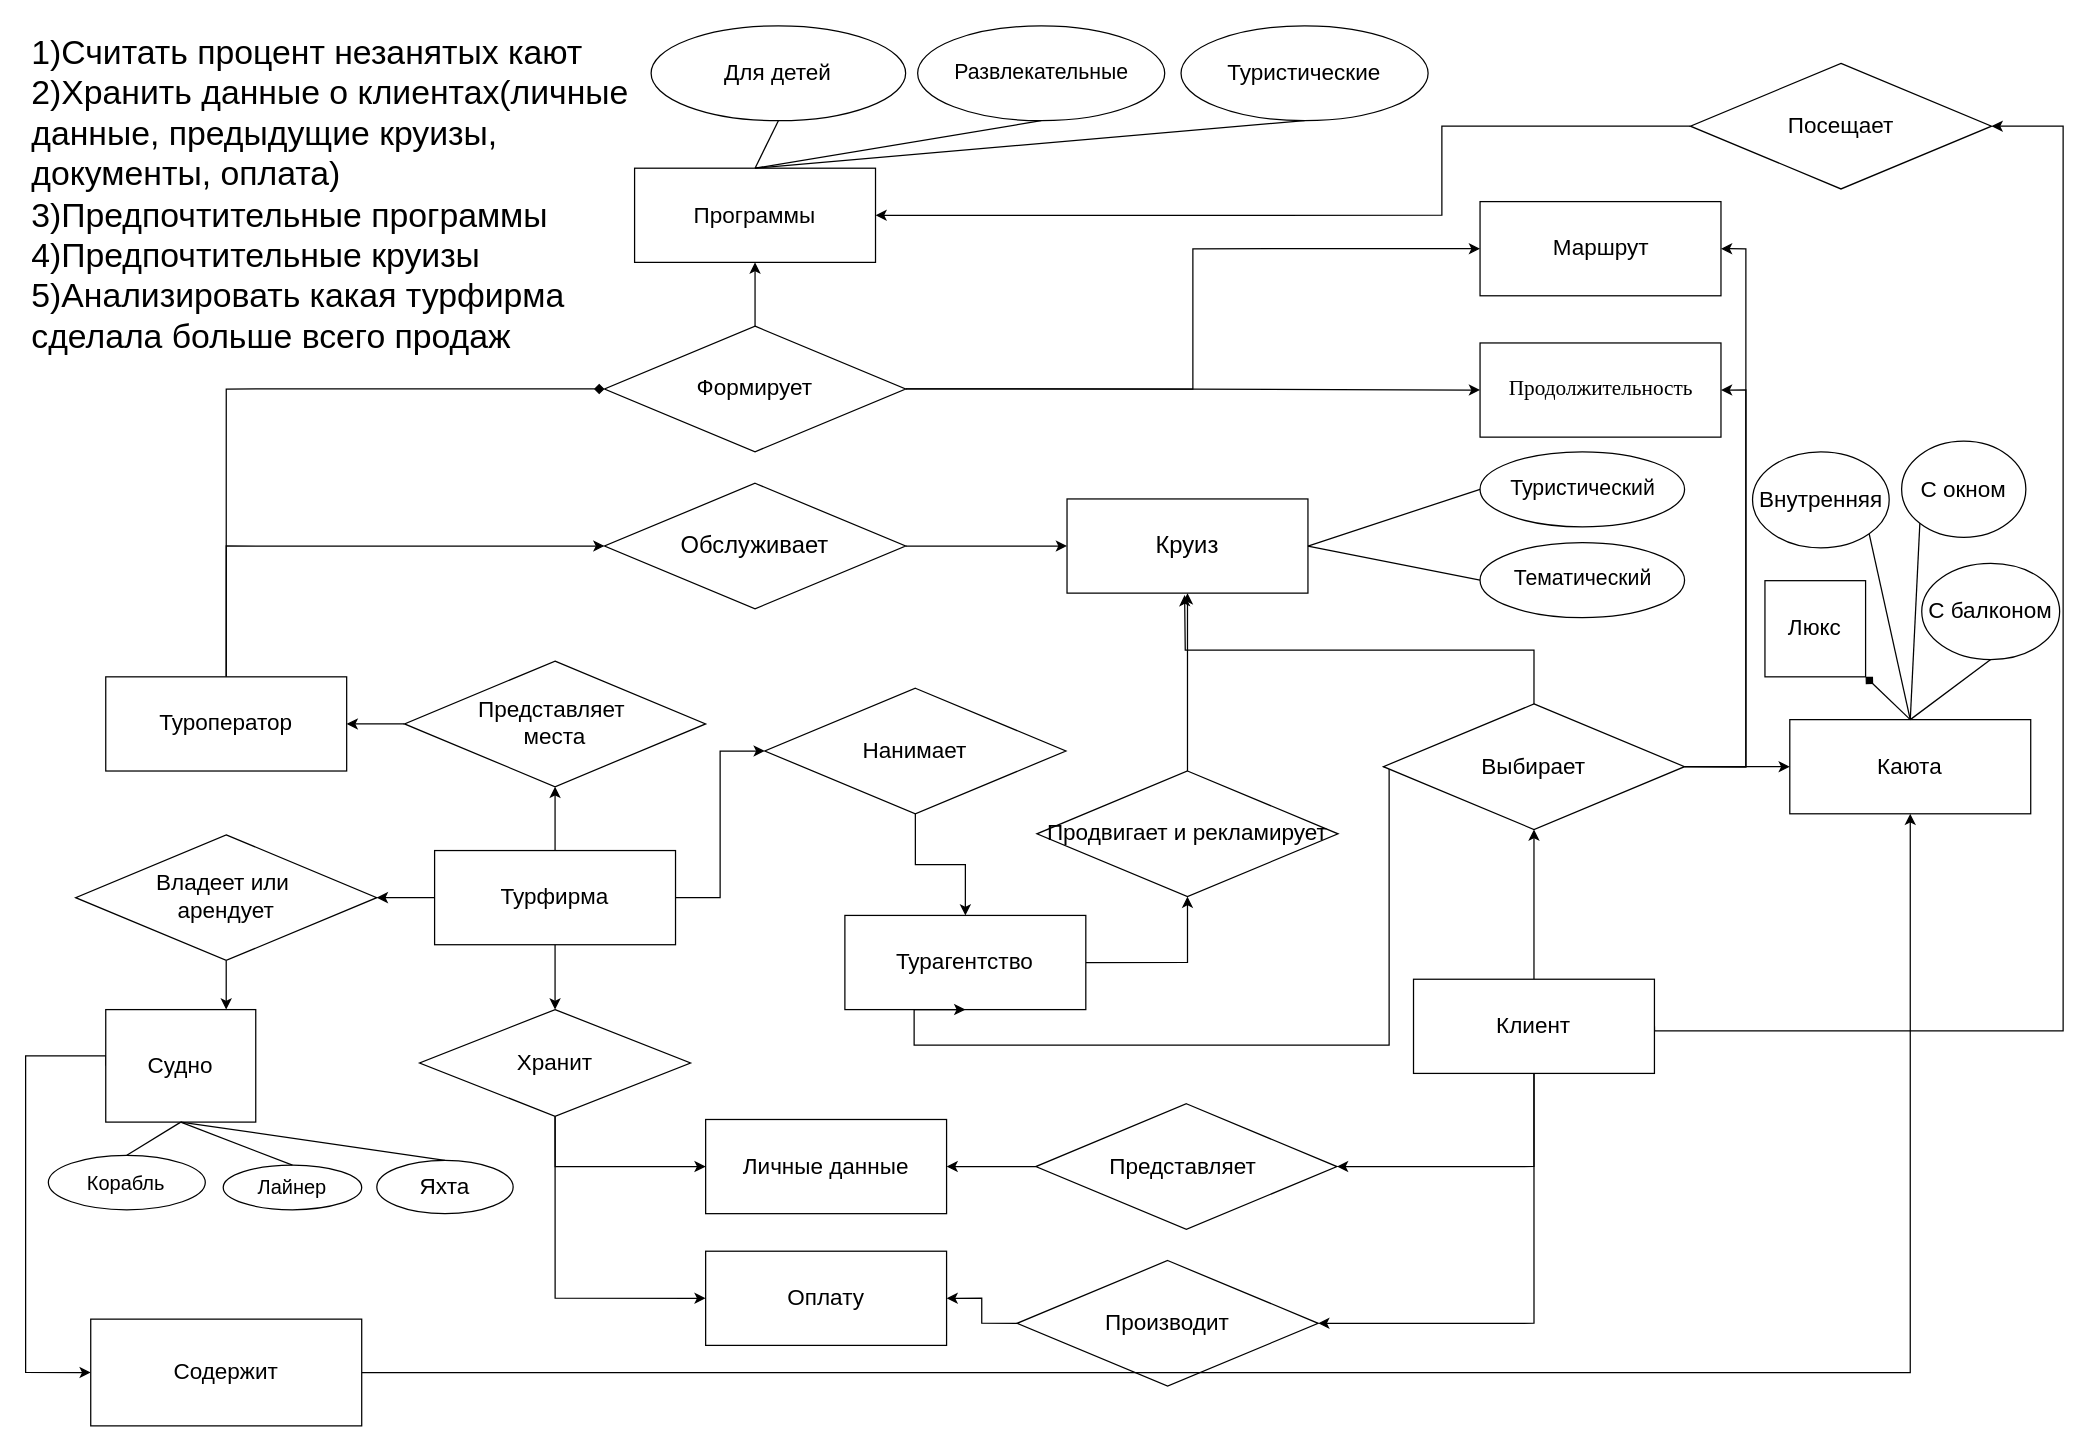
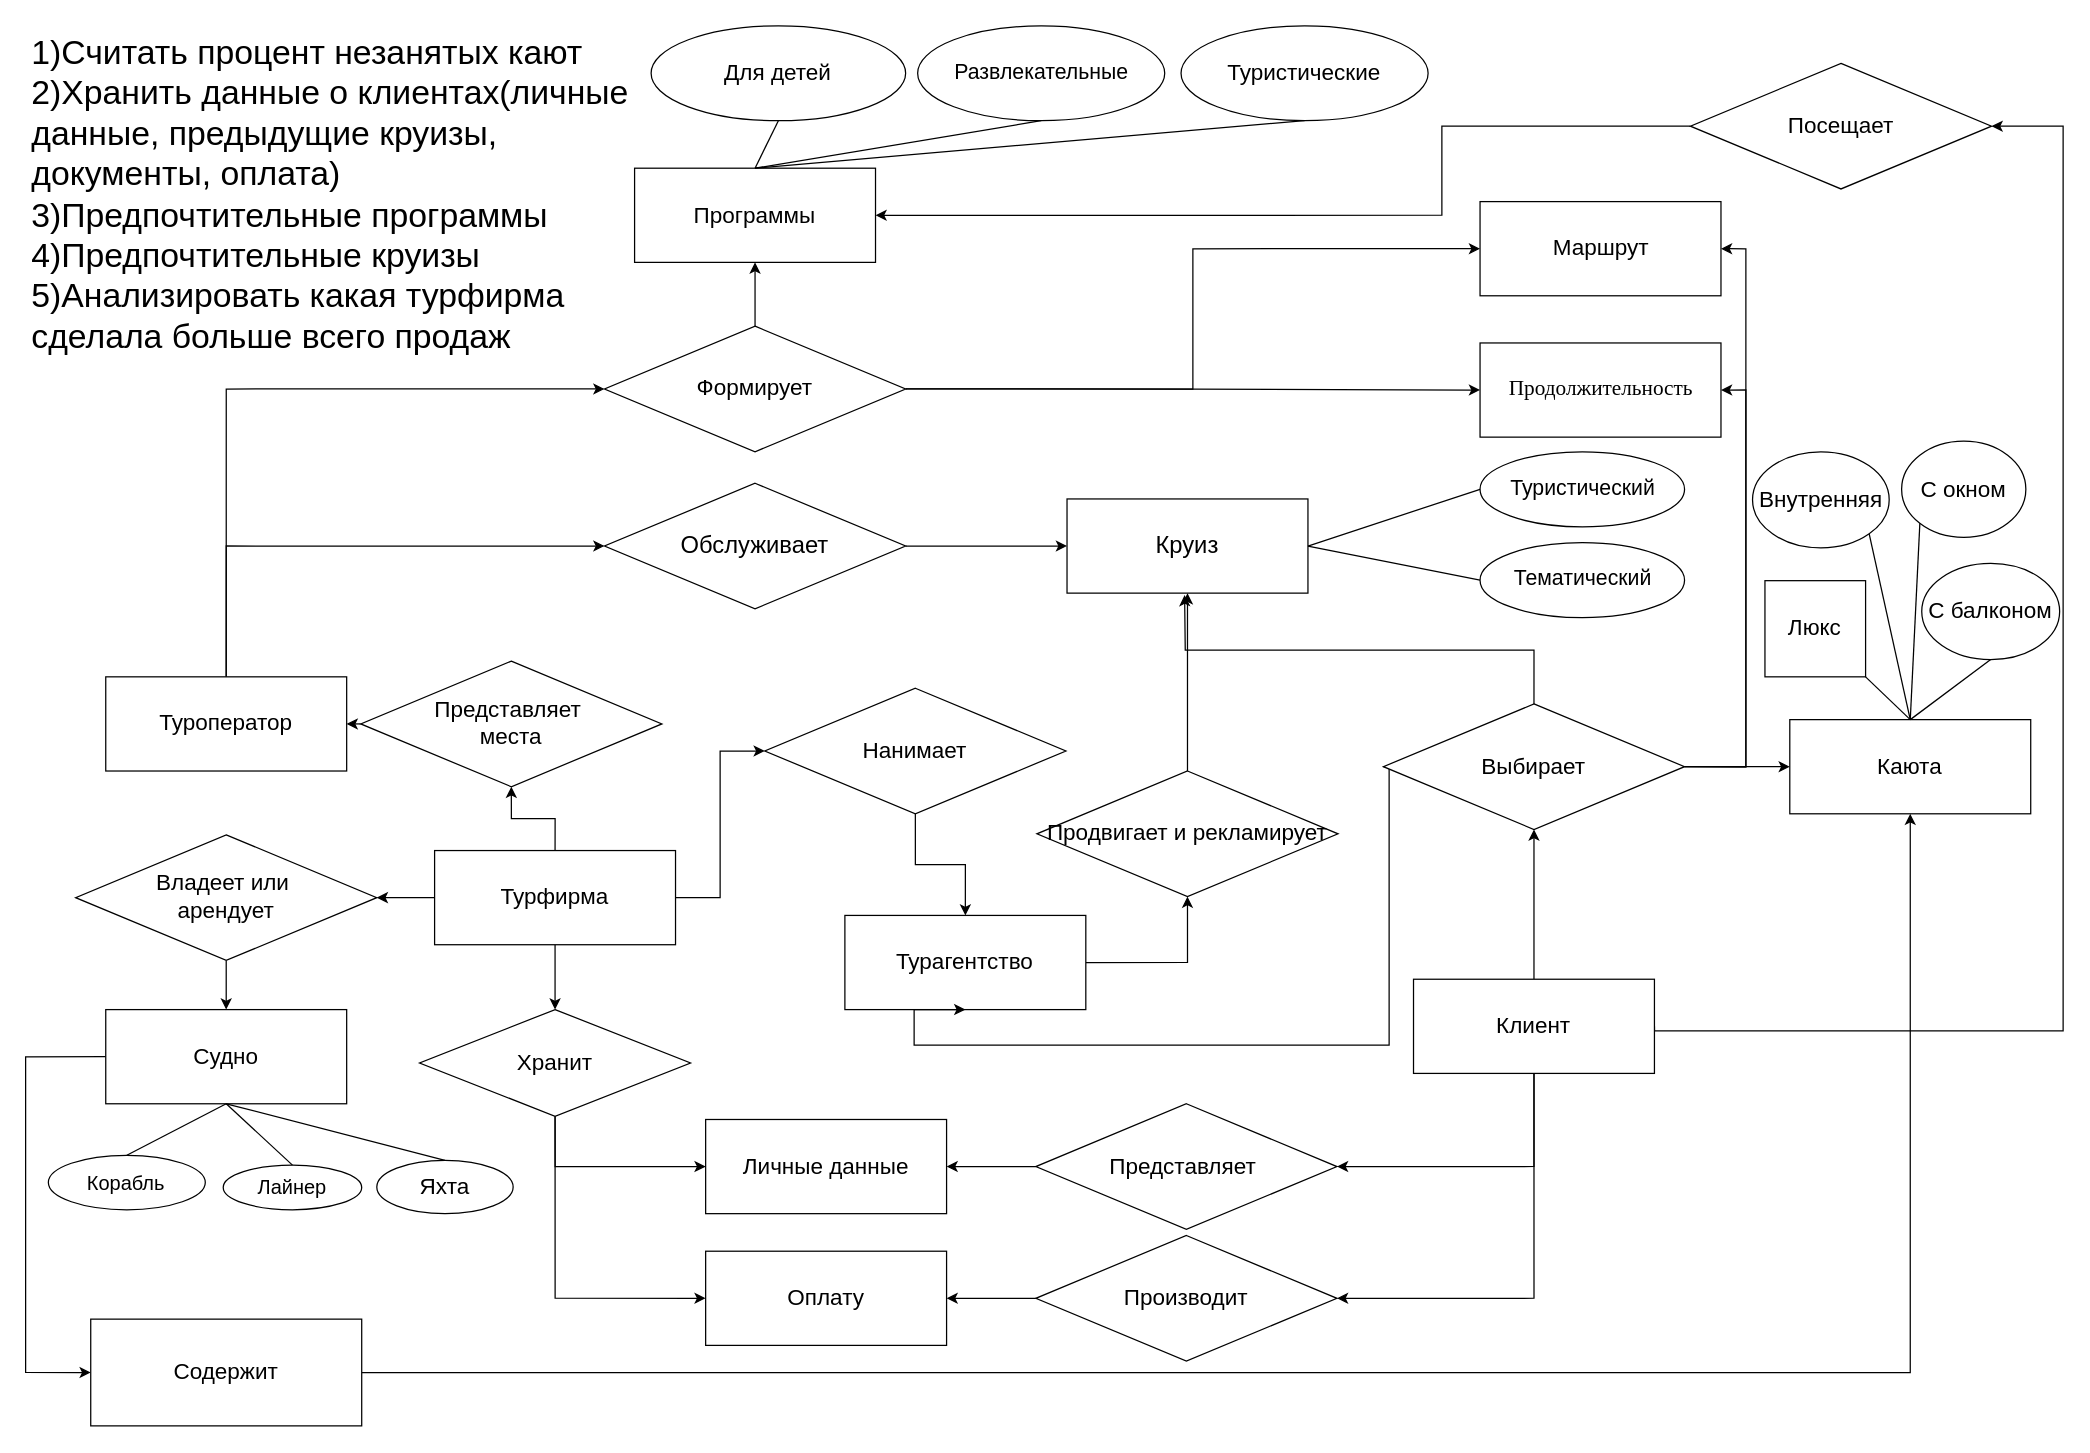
(594, 389) -> (595, 389)
(1873, 684) -> (1870, 681)
(555, 724) -> (511, 724)
(181, 1066) -> (226, 1056)
(1168, 1323) -> (1186, 1298)
